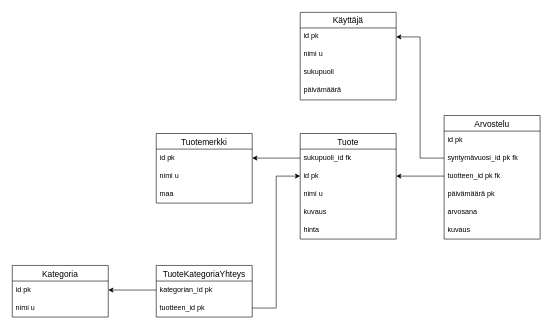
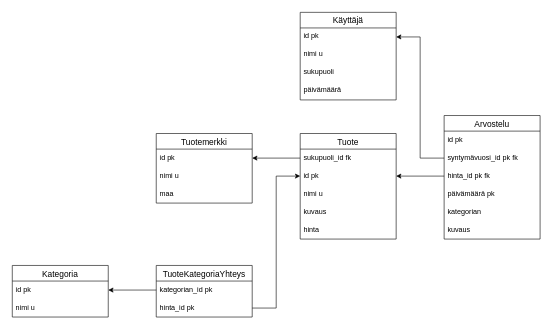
(479, 175) -> (472, 175)
(464, 211) -> (467, 211)
(186, 307) -> (179, 307)
